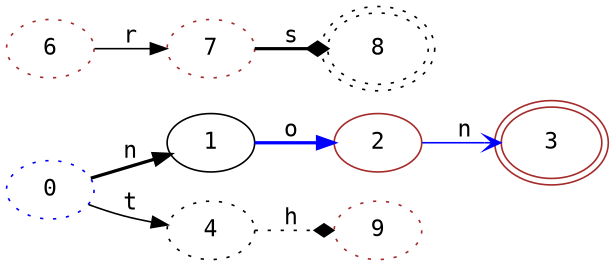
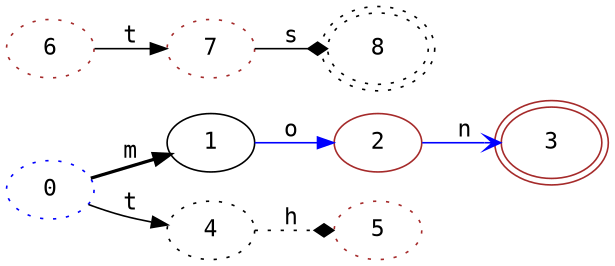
(131, 36) -> (131, 36)
(281, 49) -> (281, 49)
(286, 143) -> (286, 143)
(131, 152) -> (131, 152)
(378, 230) -> (378, 230)
